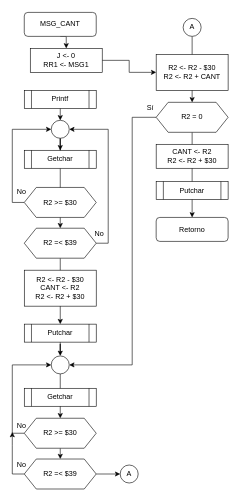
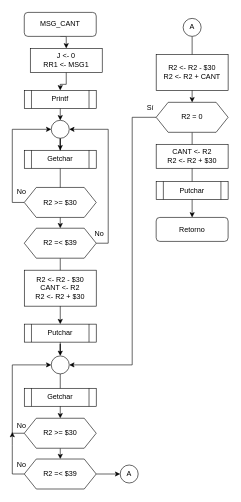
(116, 60) -> (63, 84)
